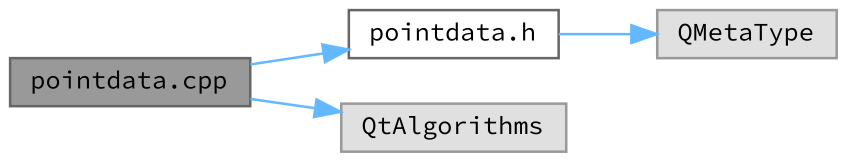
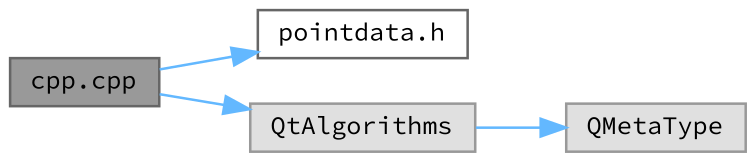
(595, 34) -> (508, 128)
(130, 82) -> (85, 82)
